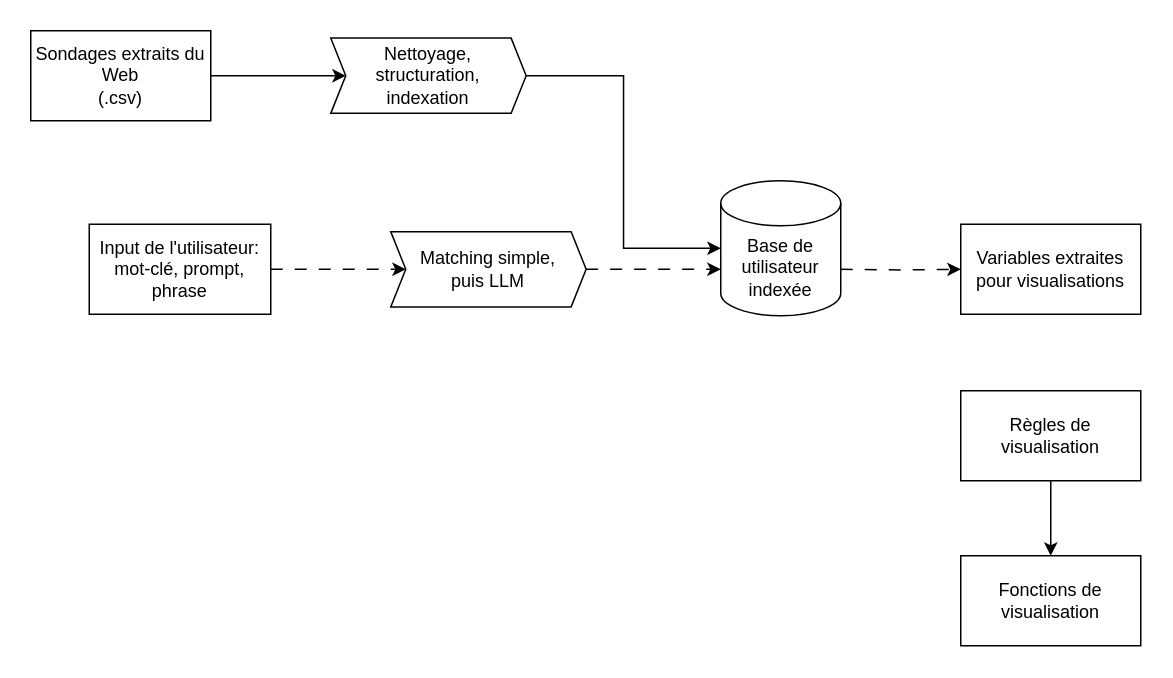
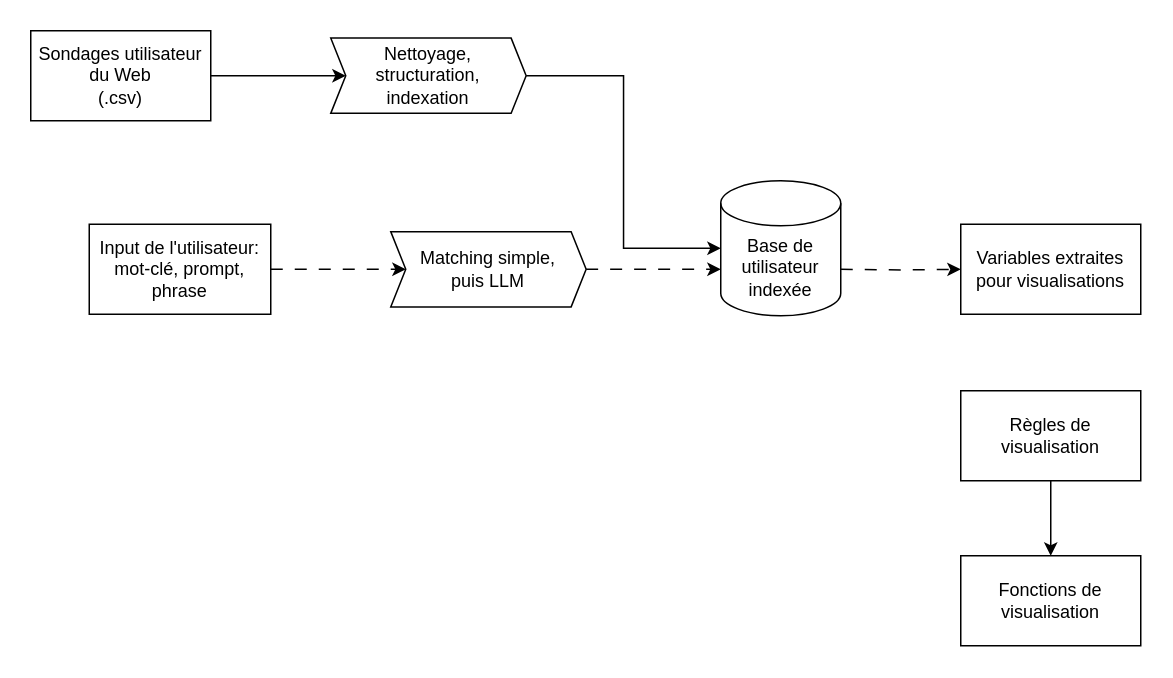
(121, 76) -> (121, 76)
